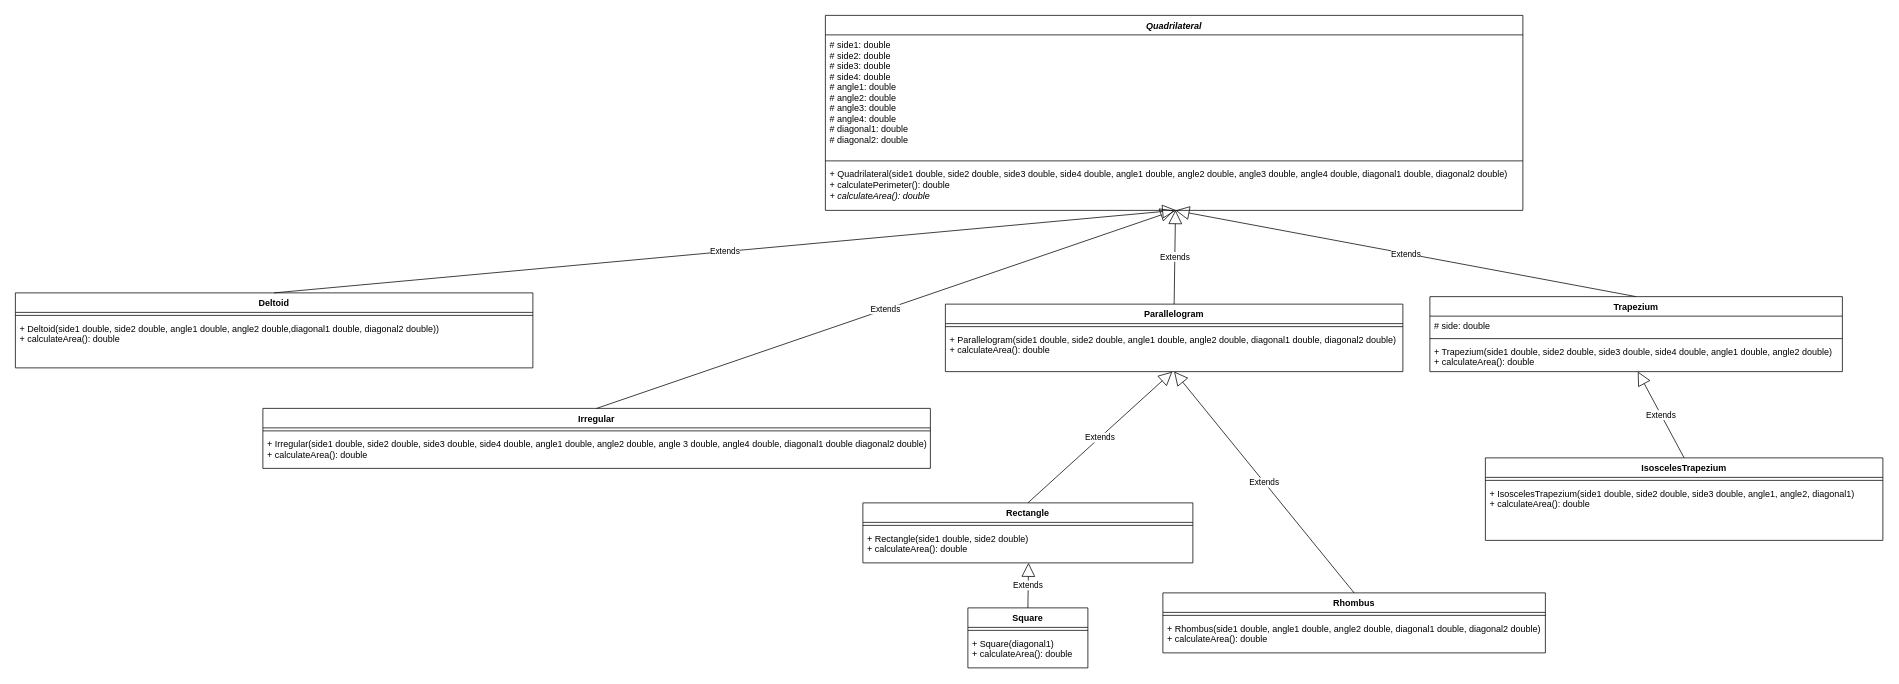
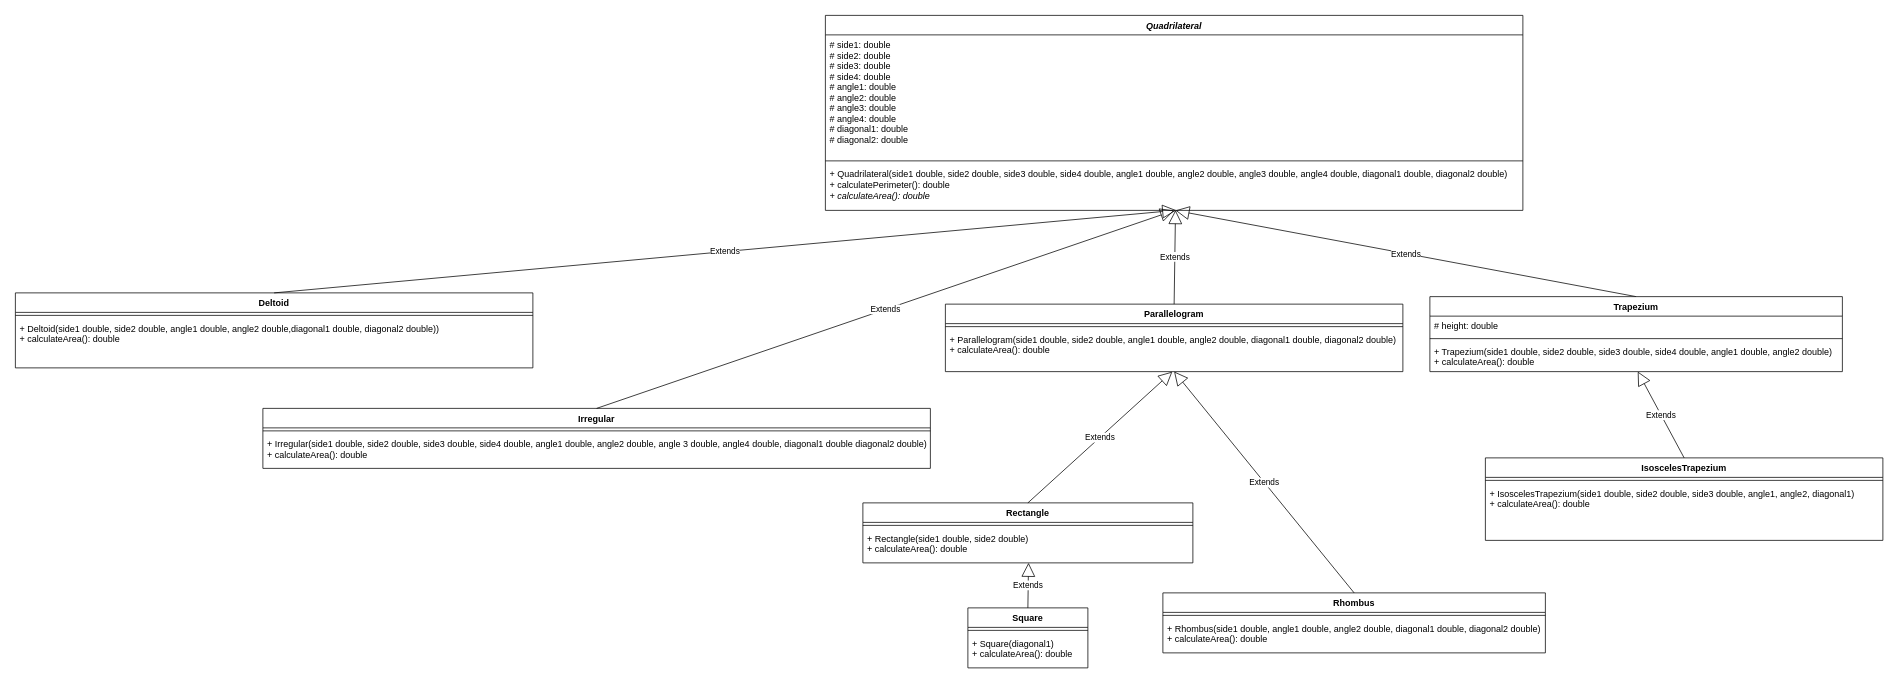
(1463, 326) -> (1468, 326)
